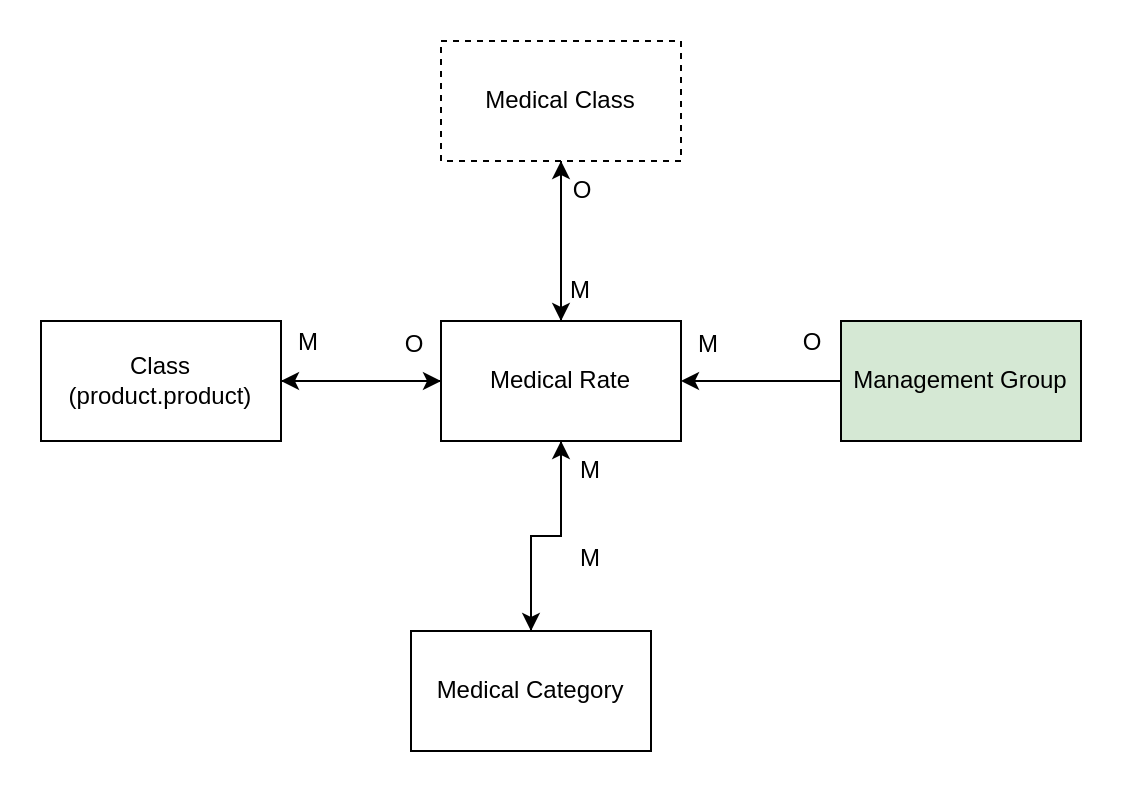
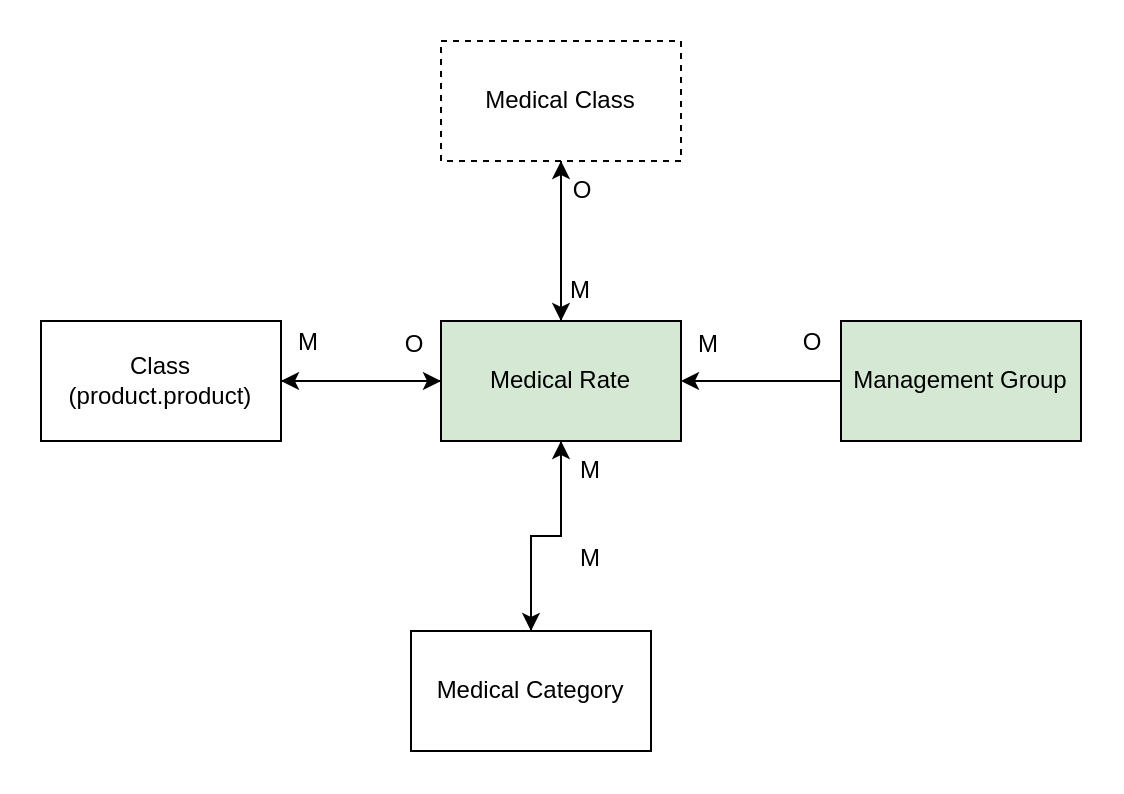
(561, 381) -> (561, 381)
